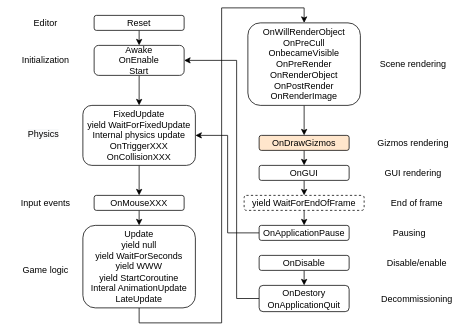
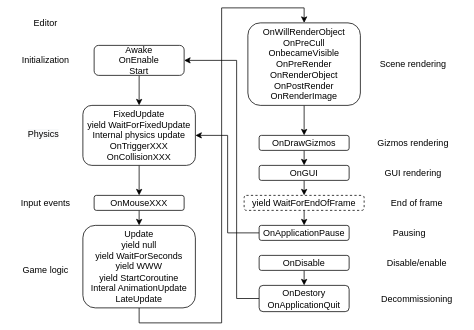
(139, 23) -> none
(139, 37) -> none
(304, 143) -> (304, 143)
